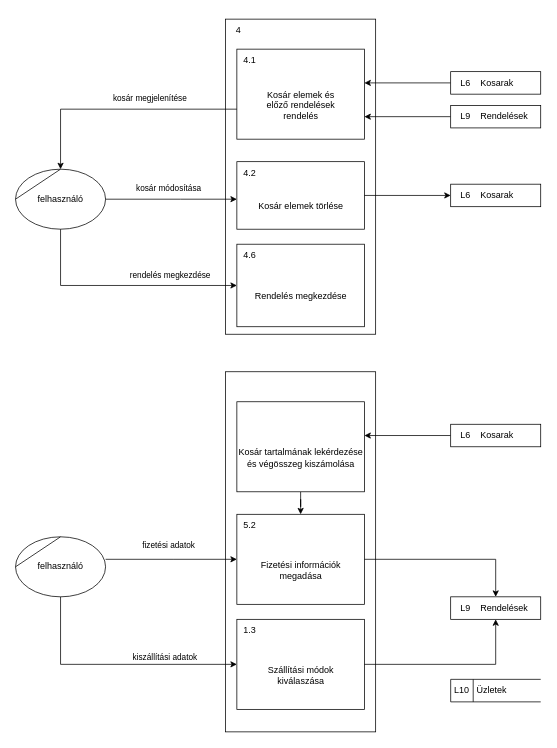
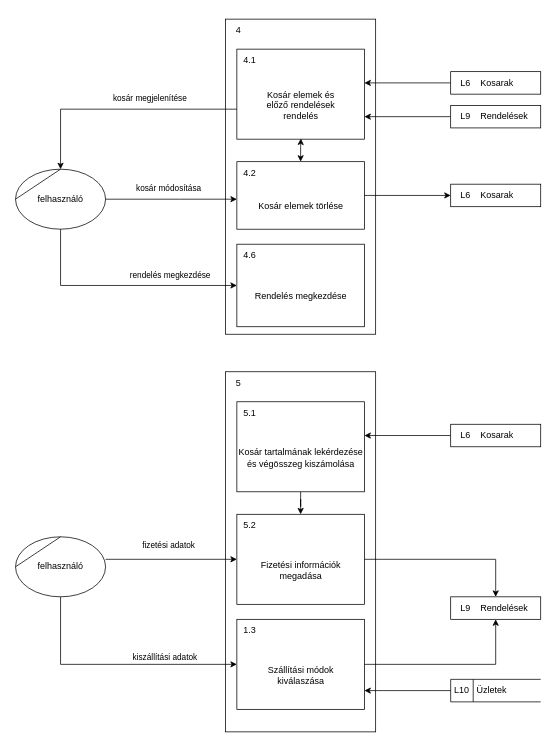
none -> (300, 151)
none -> (239, 383)
none -> (250, 413)
none -> (410, 690)
